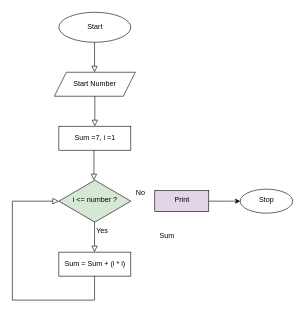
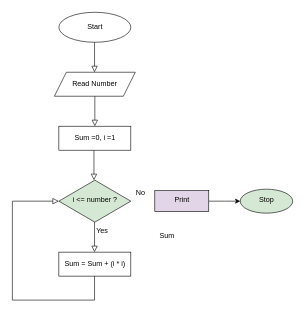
(95, 84) -> (95, 84)
(95, 138) -> (95, 138)
(267, 201) -> (267, 201)
